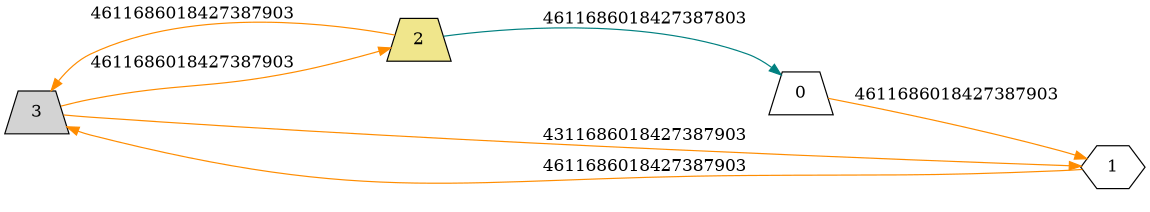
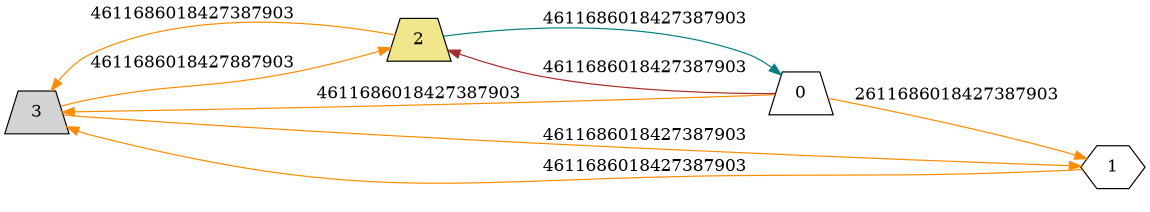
(645, 19) -> (645, 19)
(193, 63) -> (193, 63)
none -> (616, 86)
(957, 95) -> (957, 95)
none -> (425, 105)
(645, 136) -> (645, 136)
